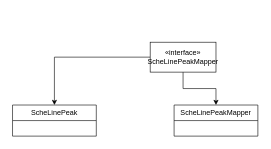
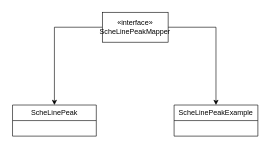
(183, 57) -> (135, 27)
(216, 113) -> (216, 113)
